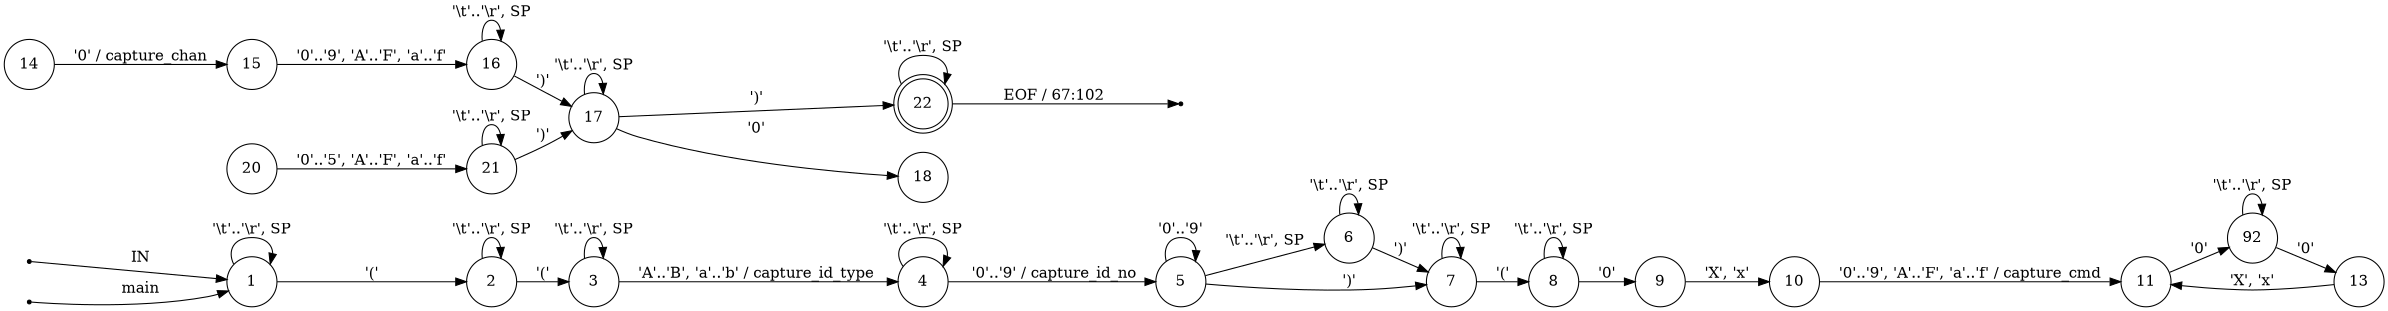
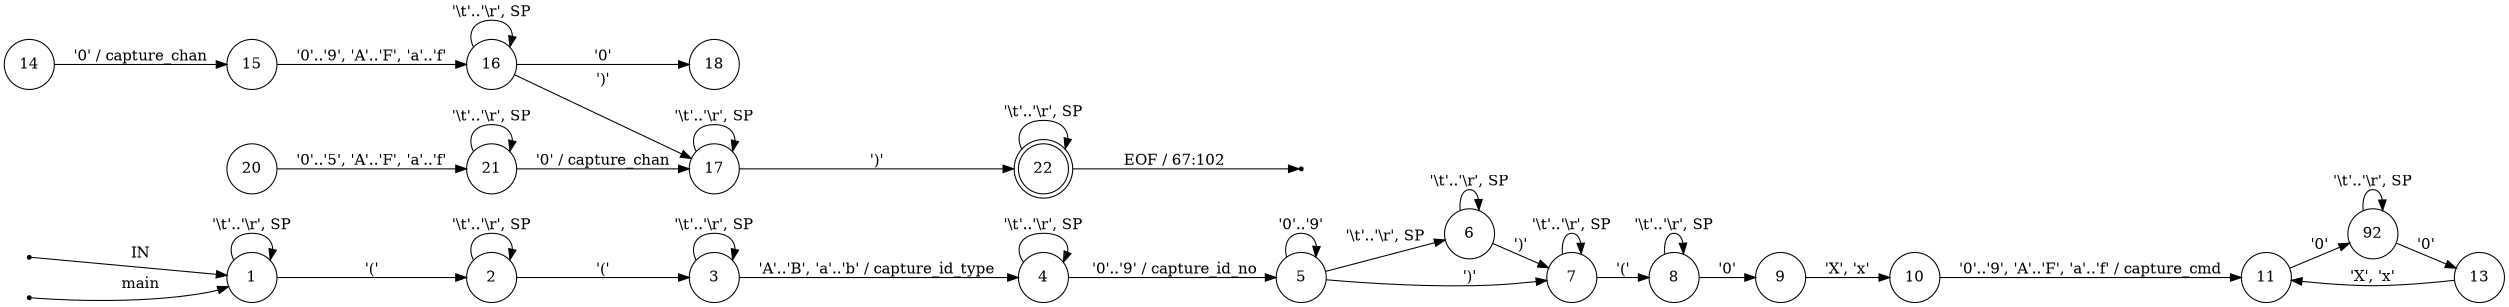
(543, 135) -> (603, 161)
(750, 161) -> (598, 64)
